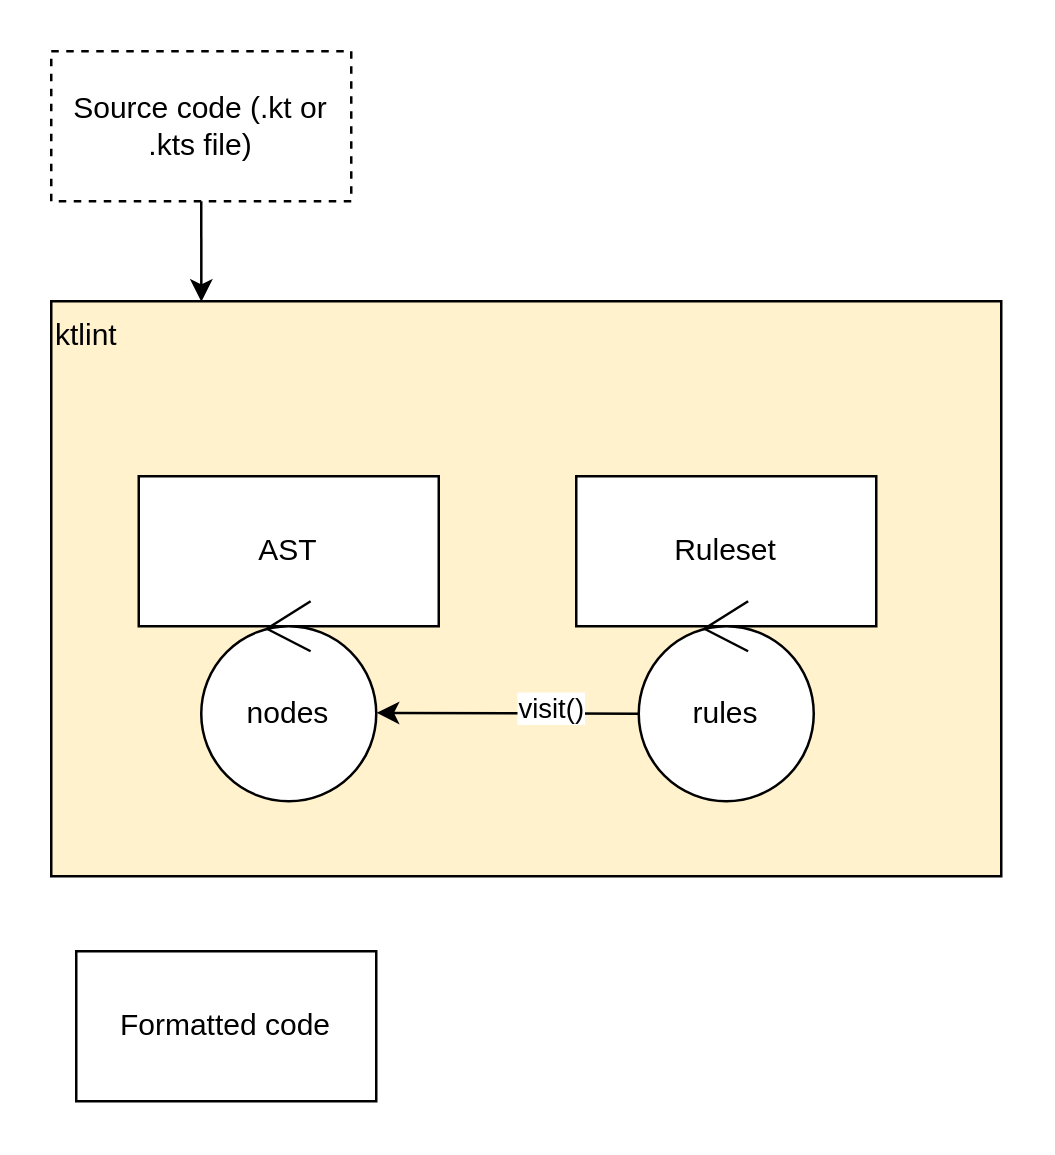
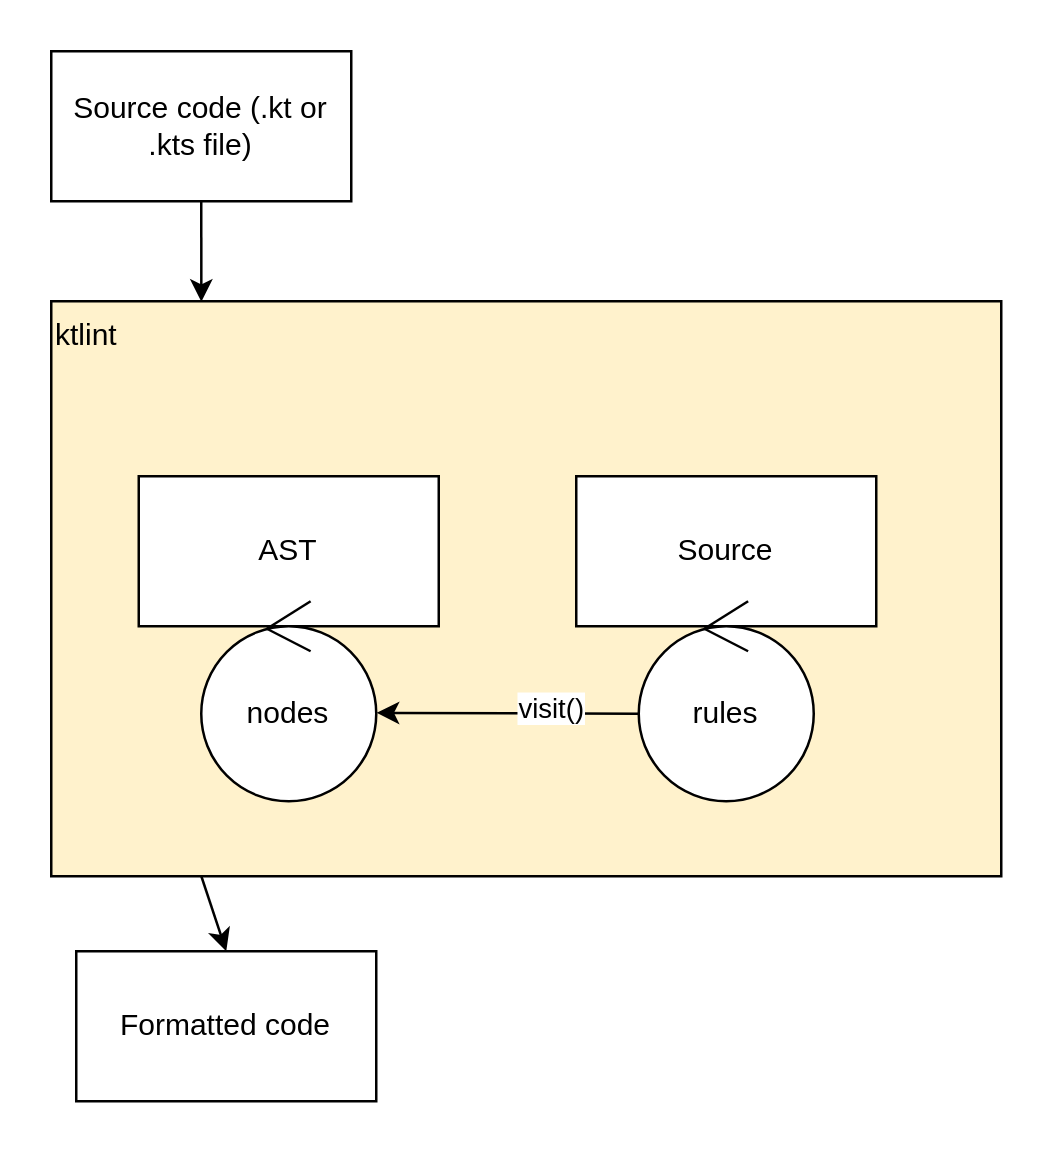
(201, 126) -> (201, 126)
(726, 551) -> (726, 551)
none -> (211, 906)
